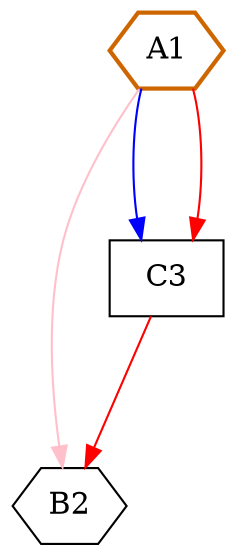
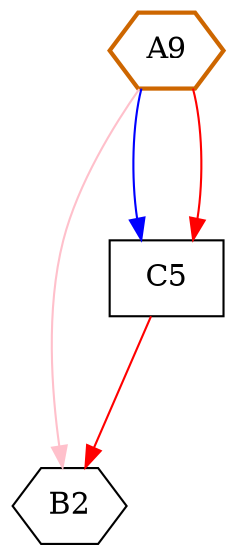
(167, 51) -> (167, 51)
(167, 278) -> (167, 278)
